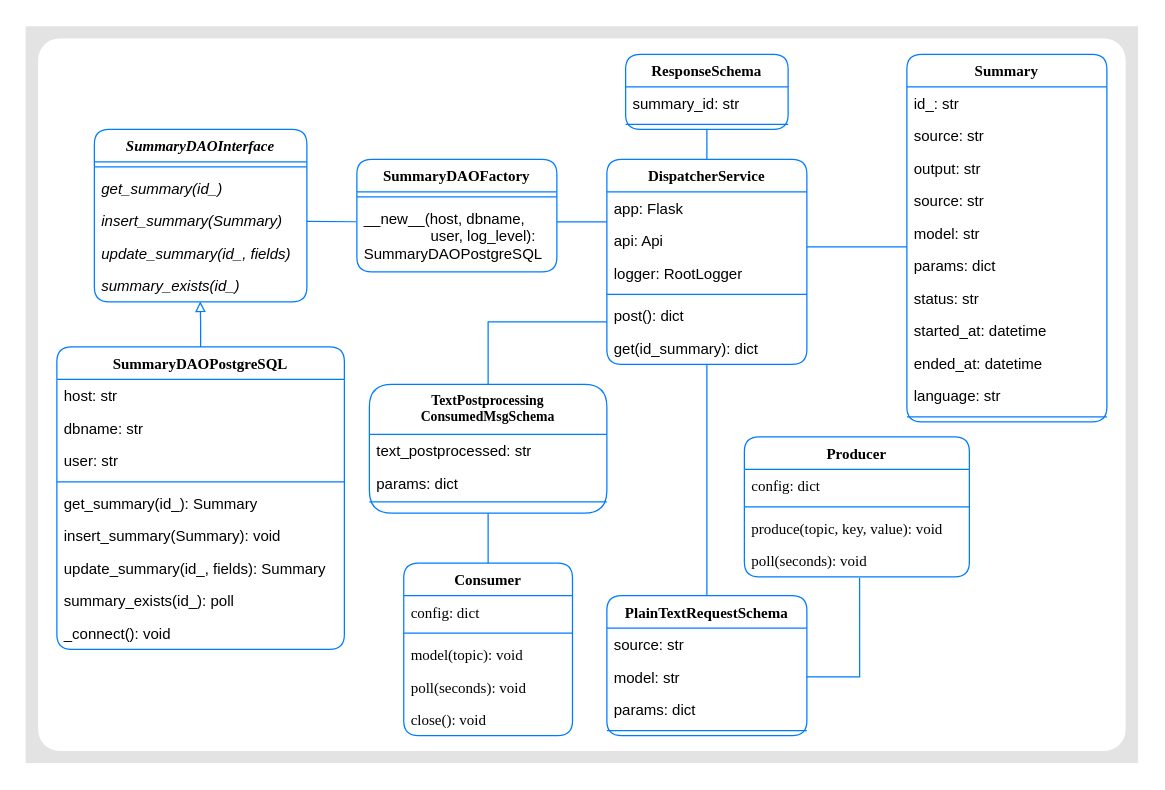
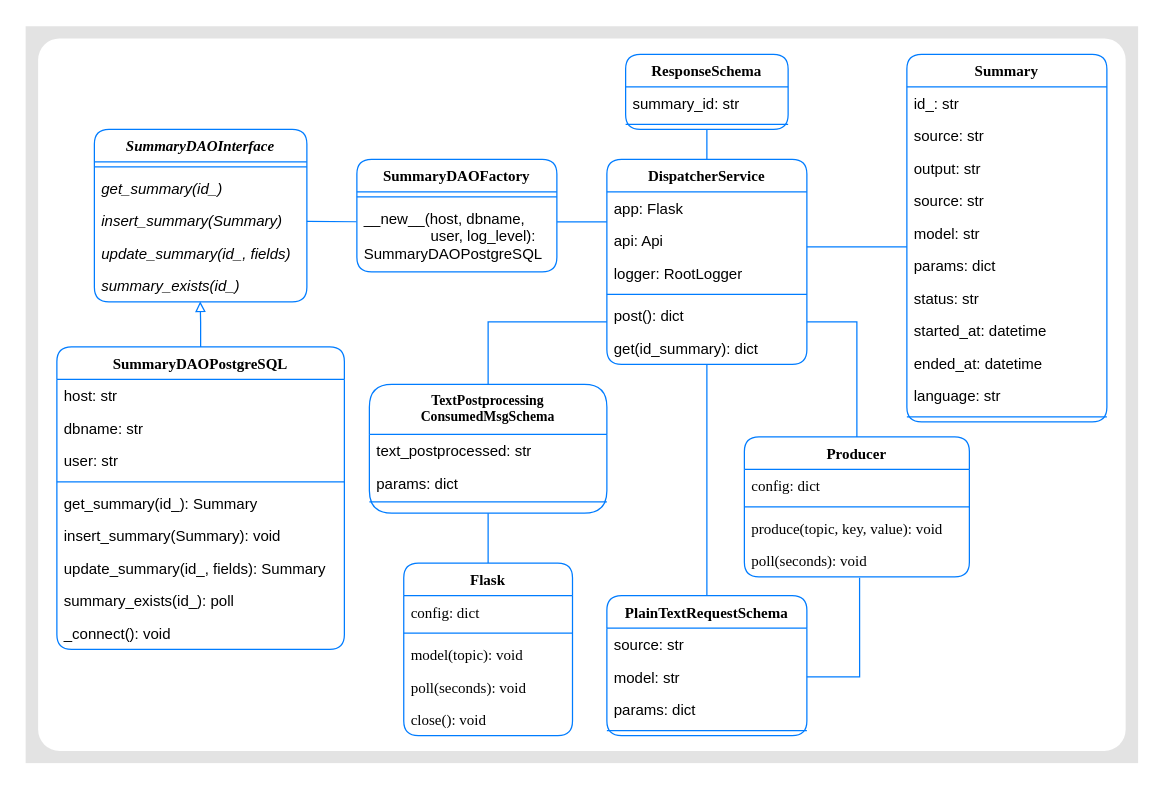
none -> (857, 355)
(488, 580) -> (488, 580)
